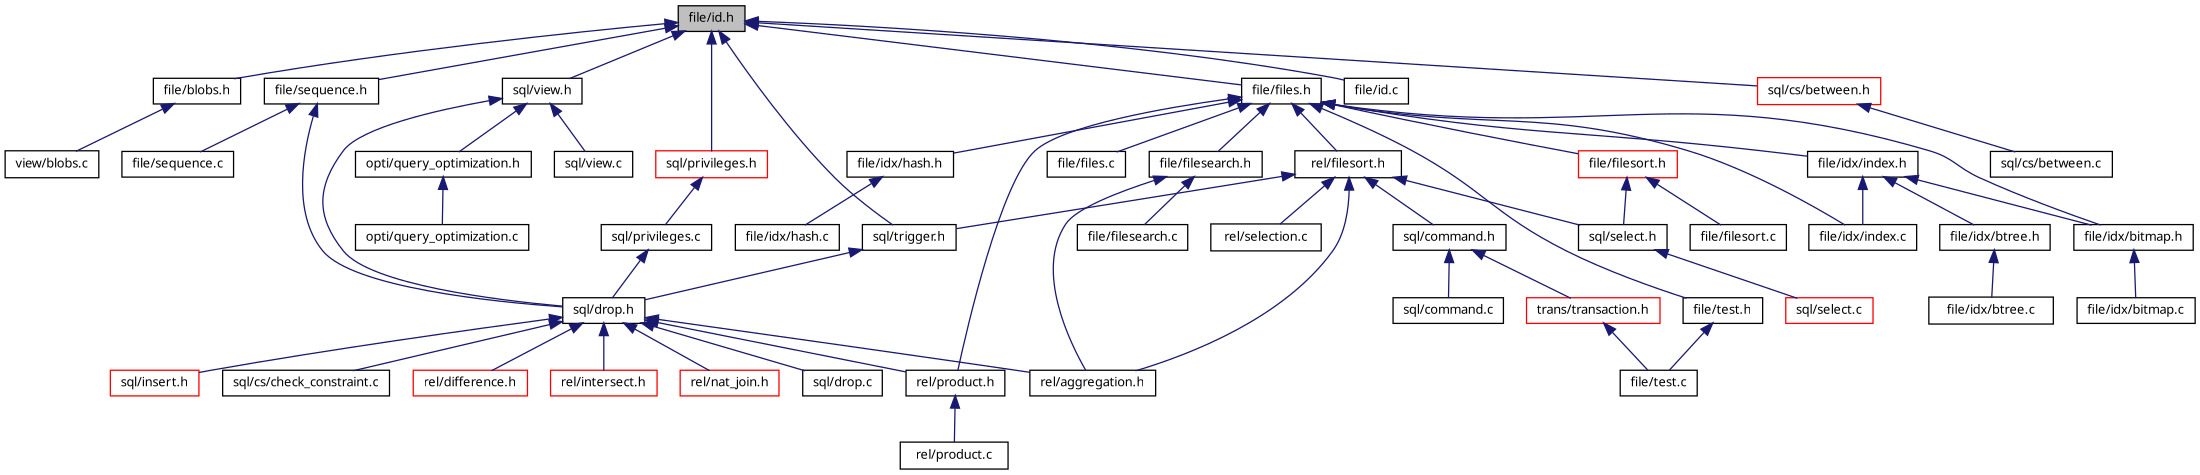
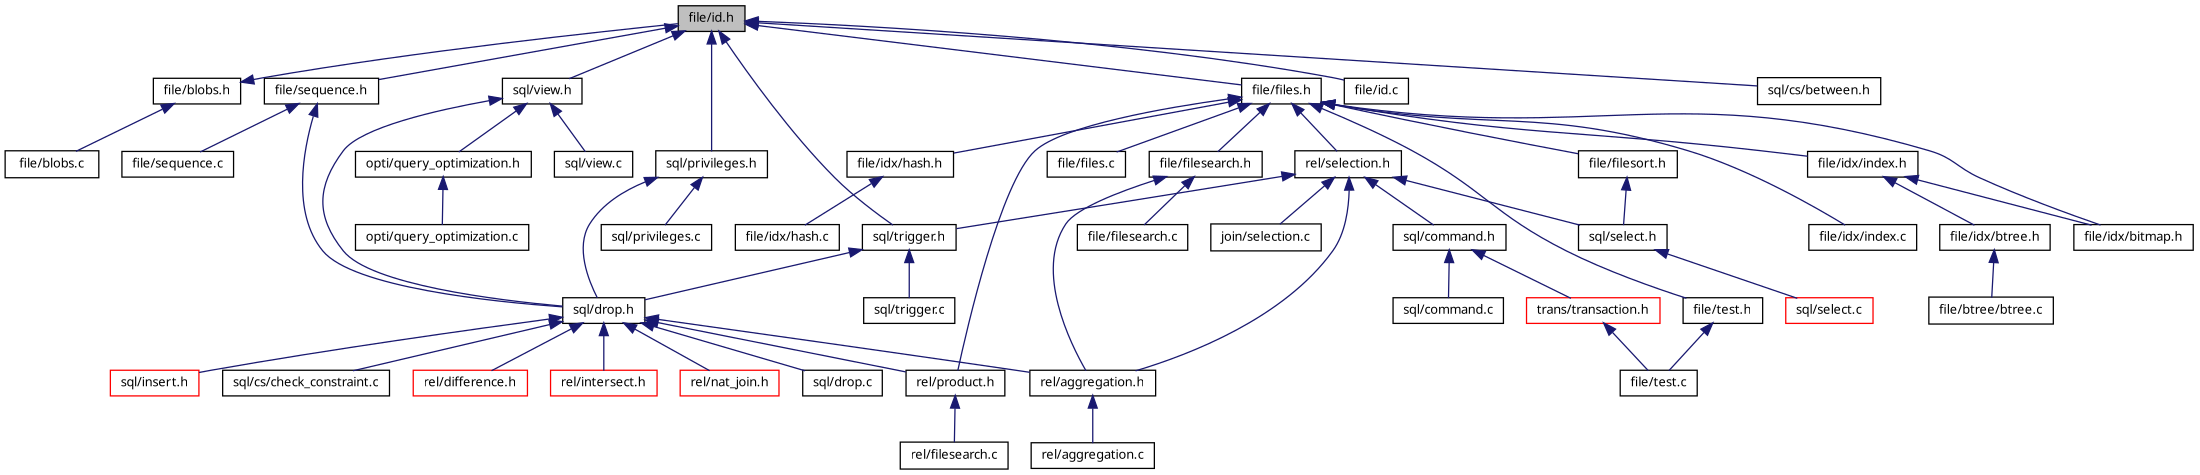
(449, 47) -> (465, 48)
(1819, 91) -> (1819, 91)
(52, 164) -> (52, 164)
(712, 164) -> (712, 164)
(1348, 164) -> (1348, 164)
(1628, 164) -> (1628, 164)
(2051, 164) -> none
(1863, 207) -> none
(1266, 237) -> (1266, 237)
(1738, 237) -> none
(626, 279) -> (588, 227)
none -> (909, 311)
(1991, 311) -> (1991, 311)
(2136, 311) -> none
(954, 456) -> (954, 456)
none -> (1093, 456)
